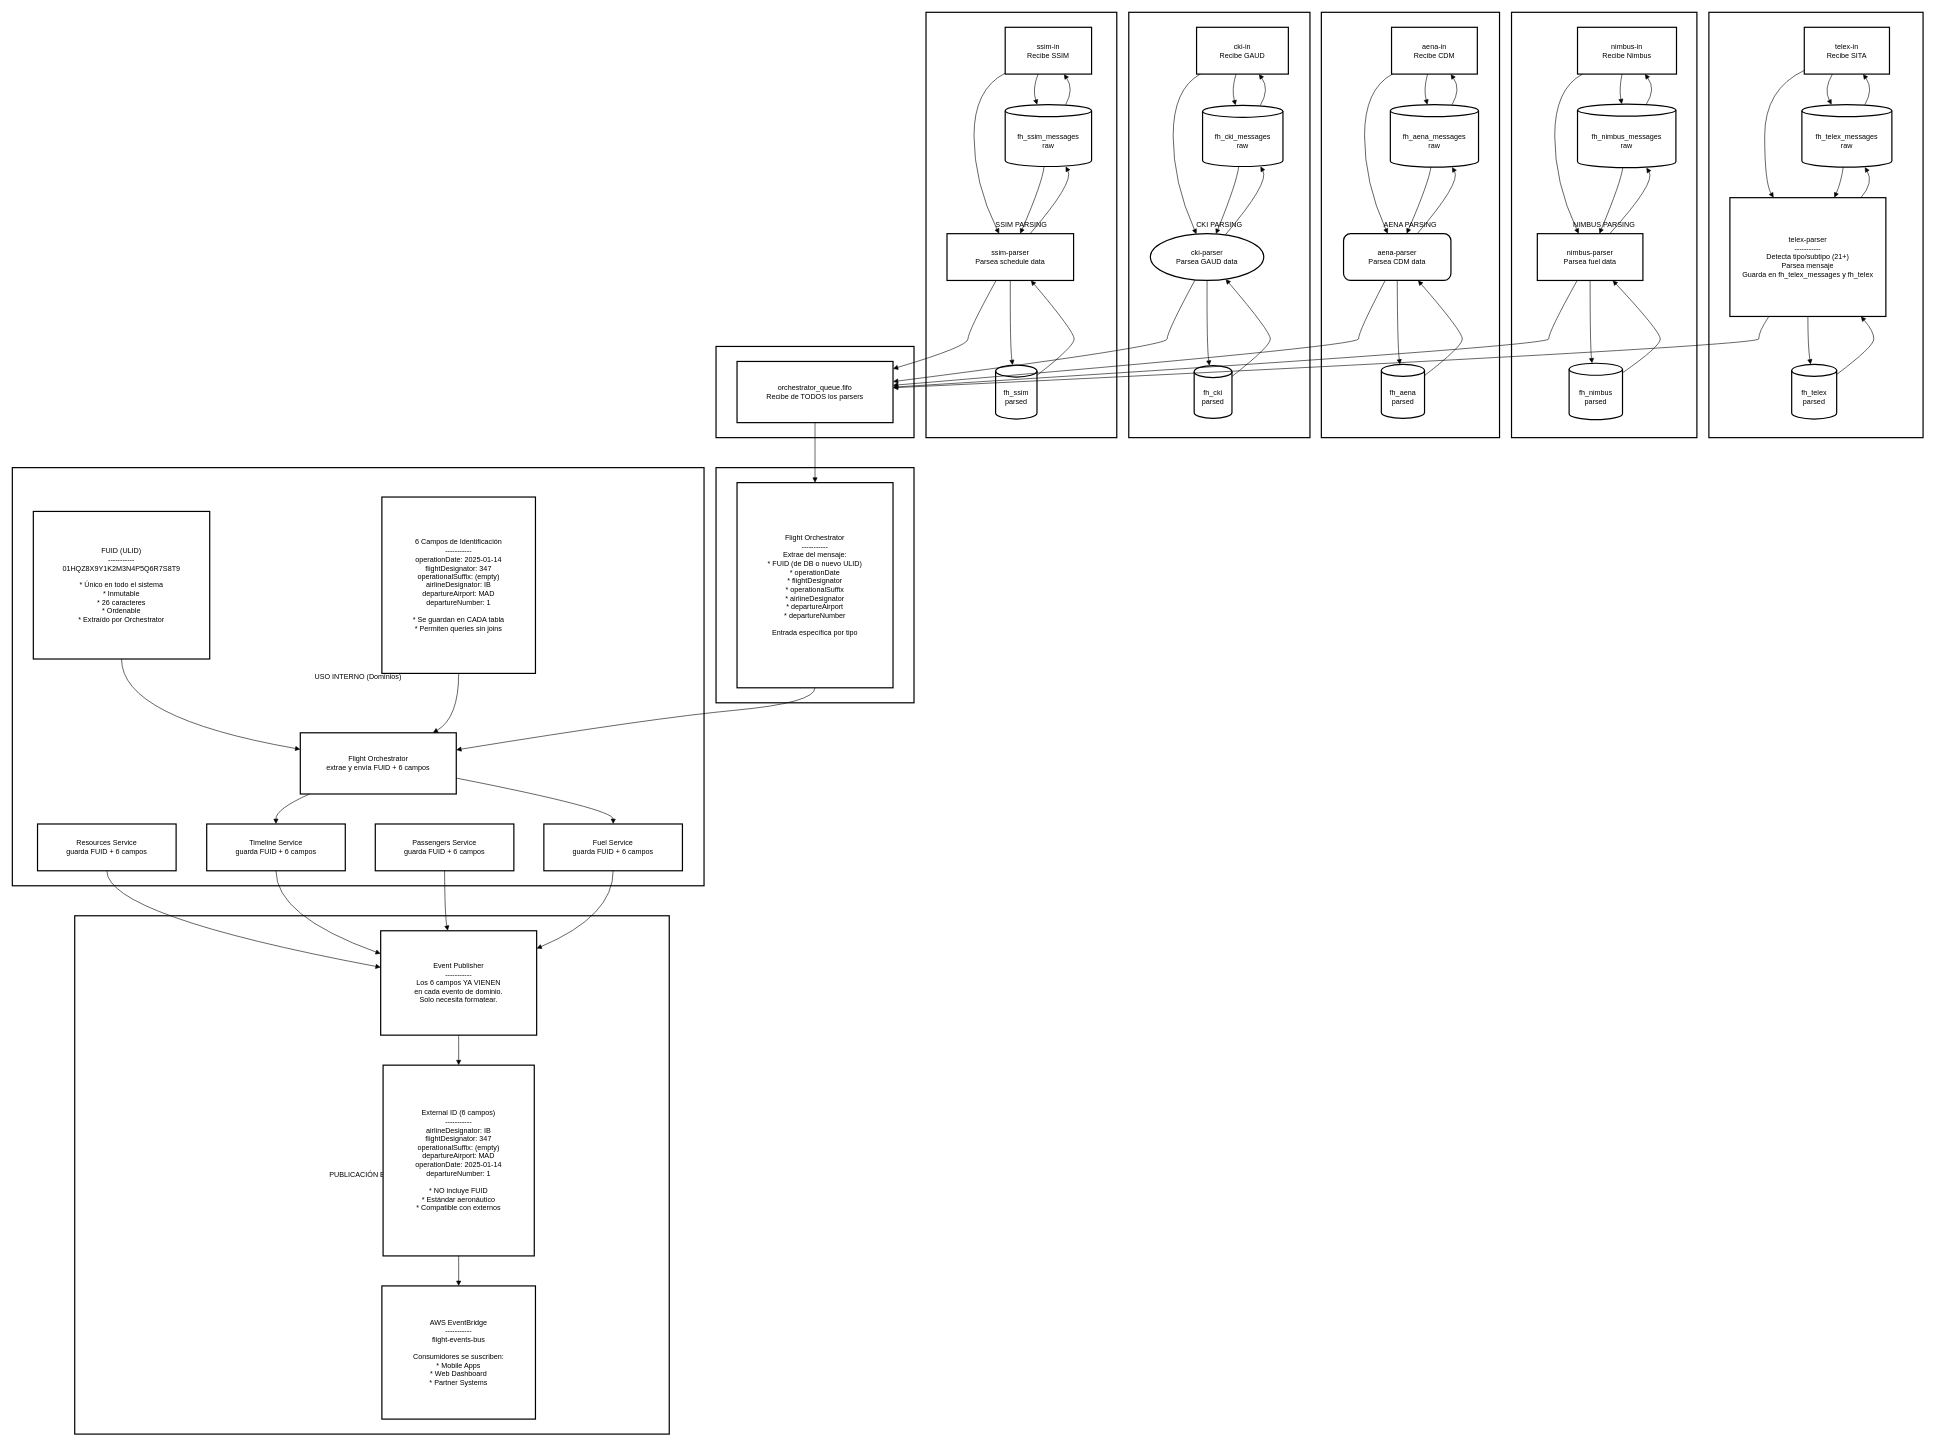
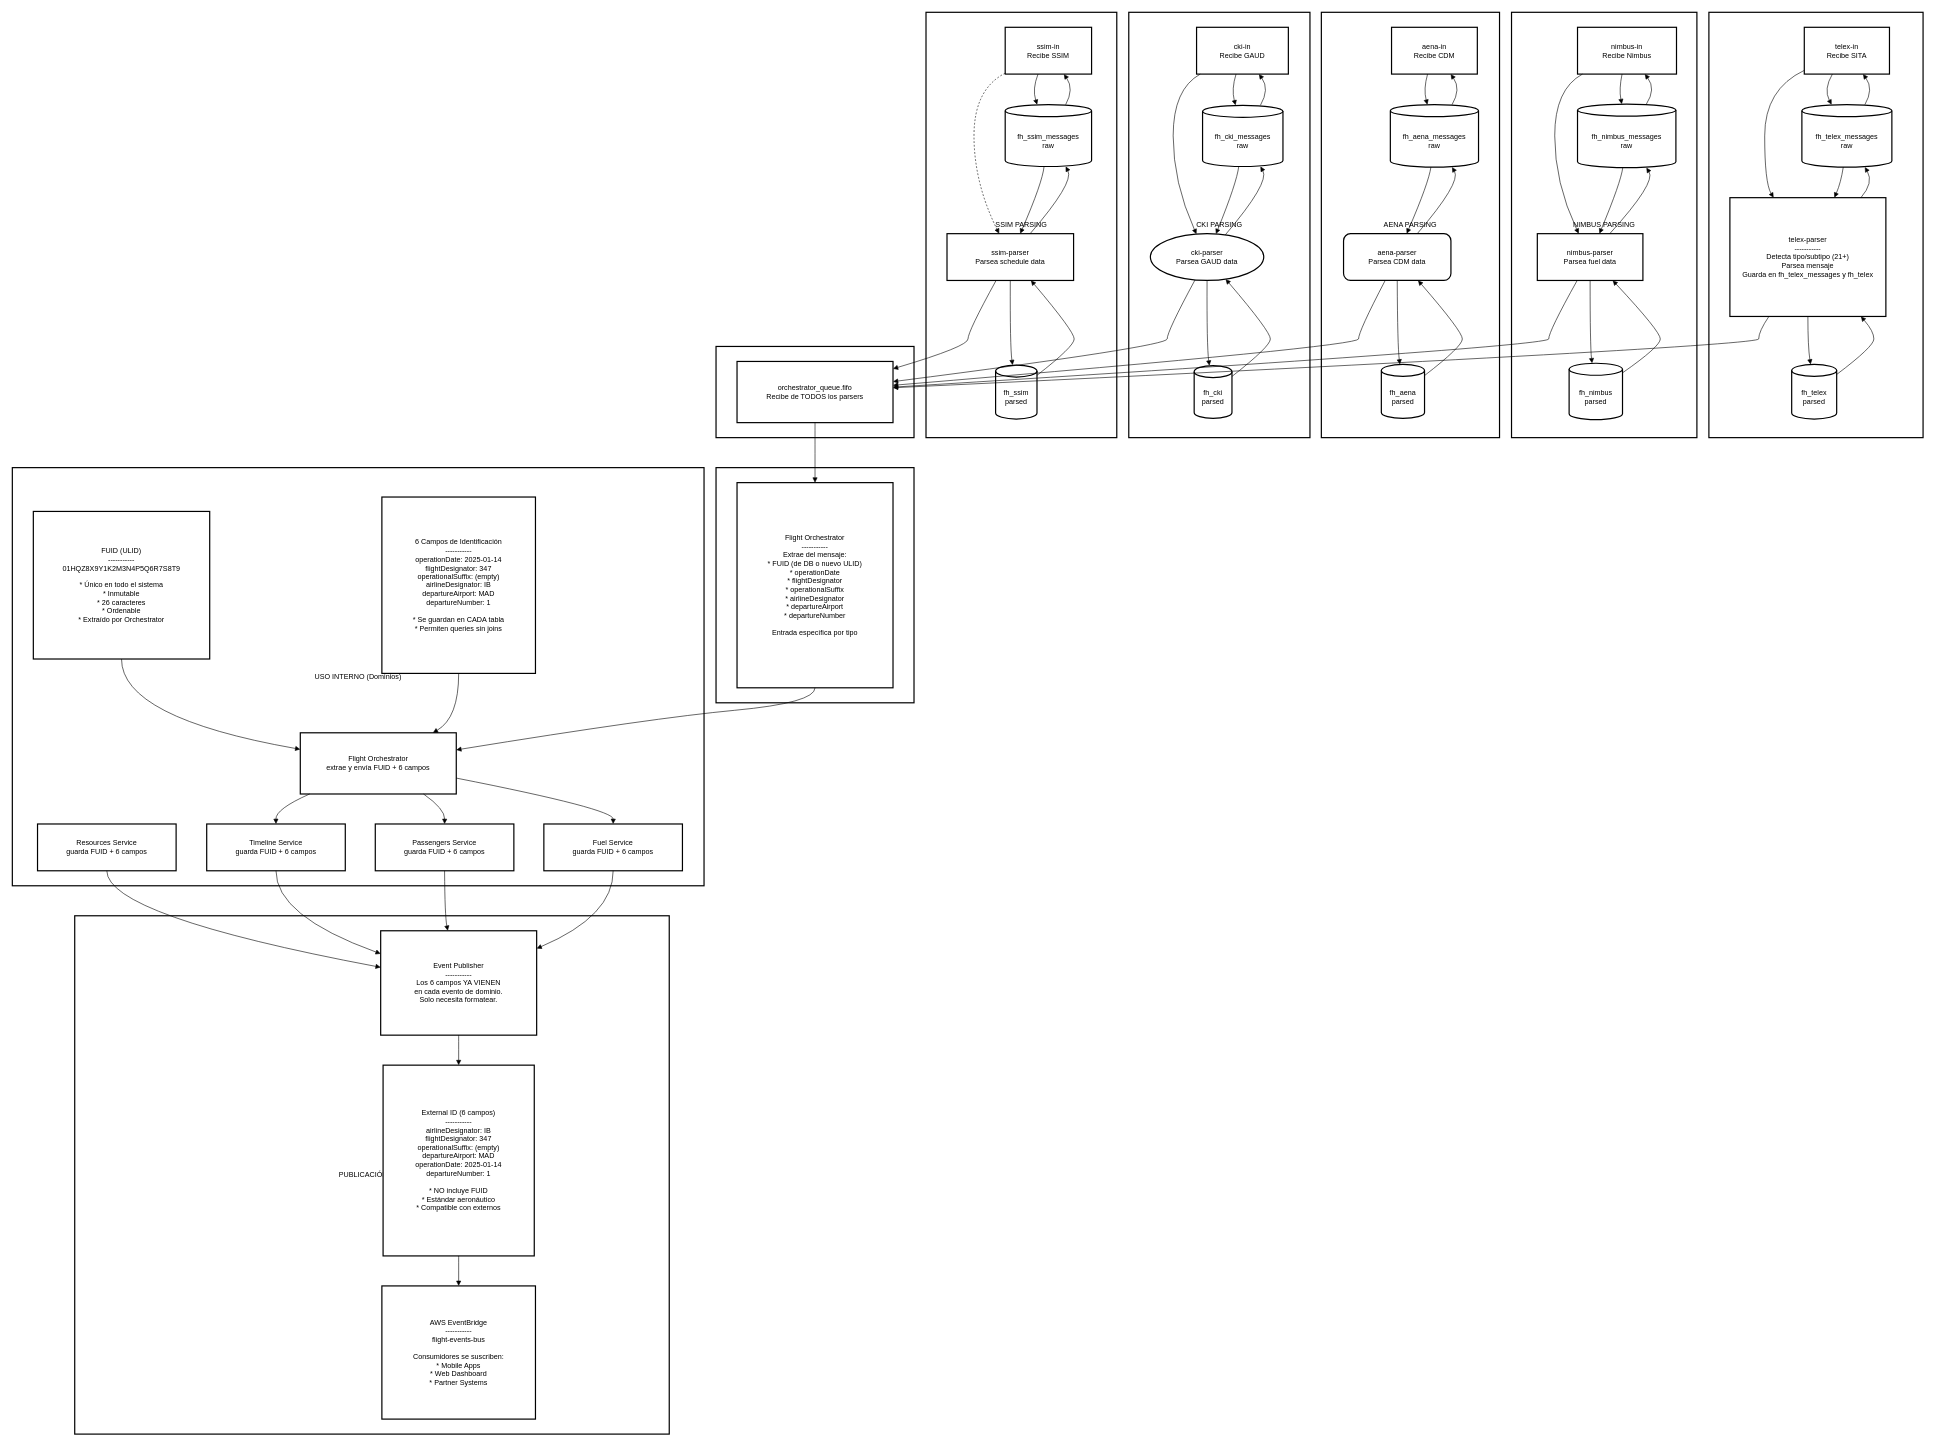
(975, 148) -> (975, 148)
(1372, 189) -> none
none -> (443, 813)
(372, 1175) -> (372, 1175)
